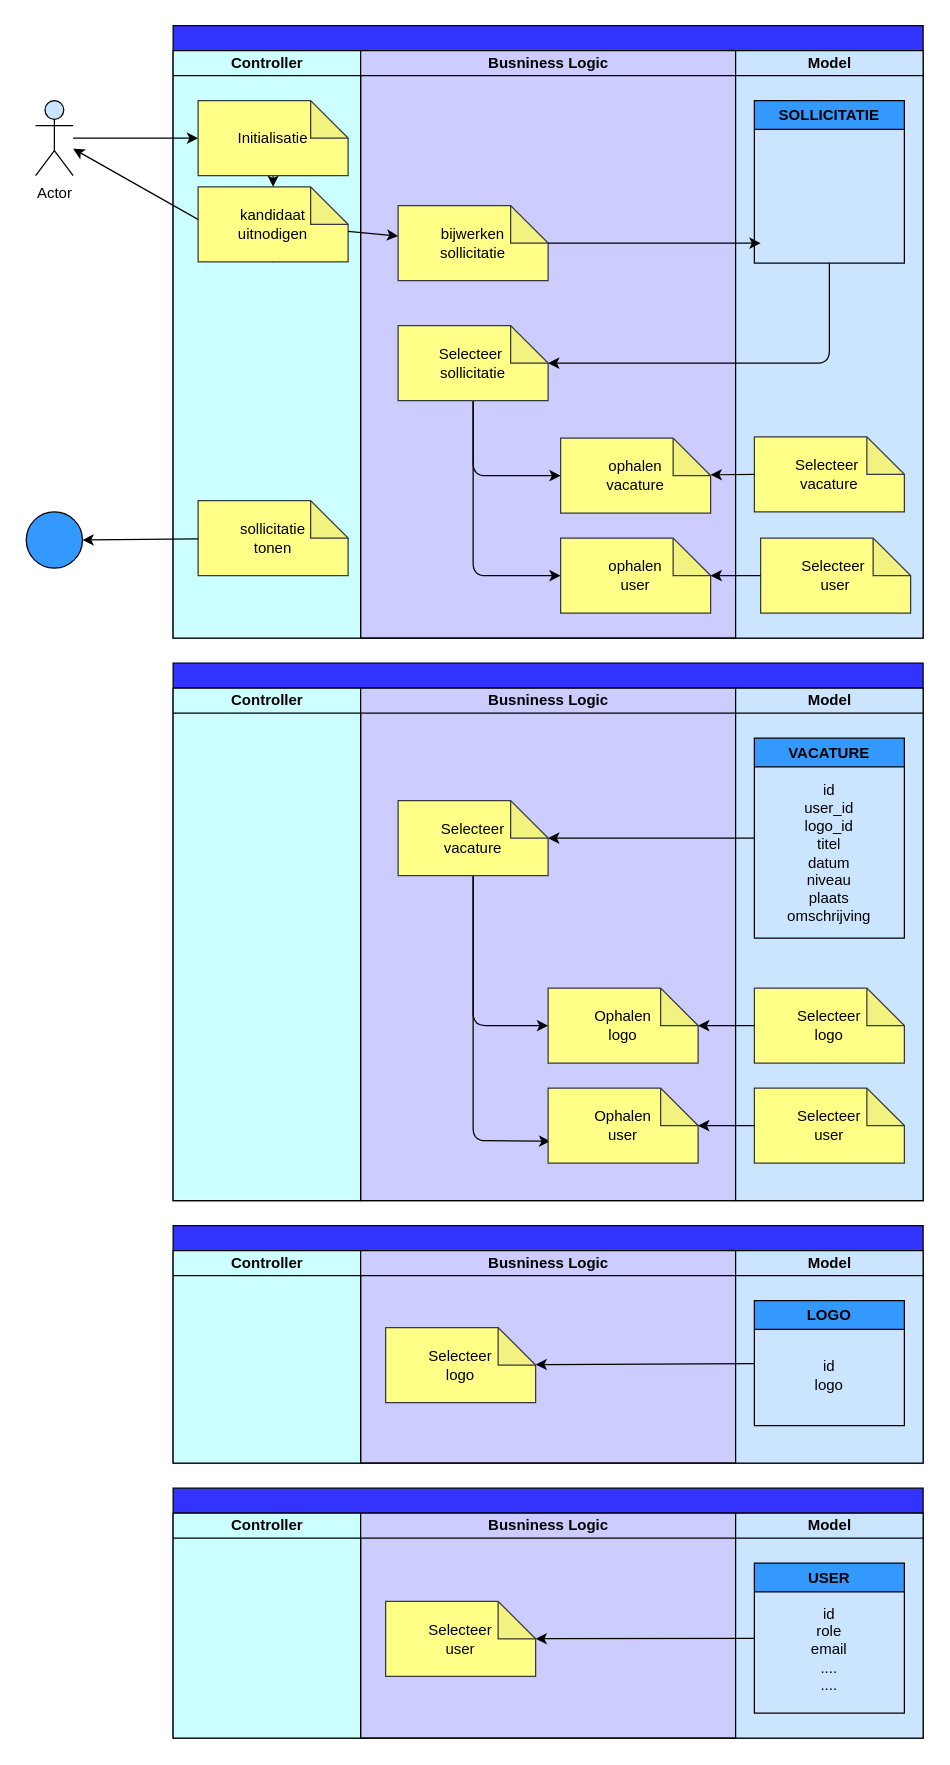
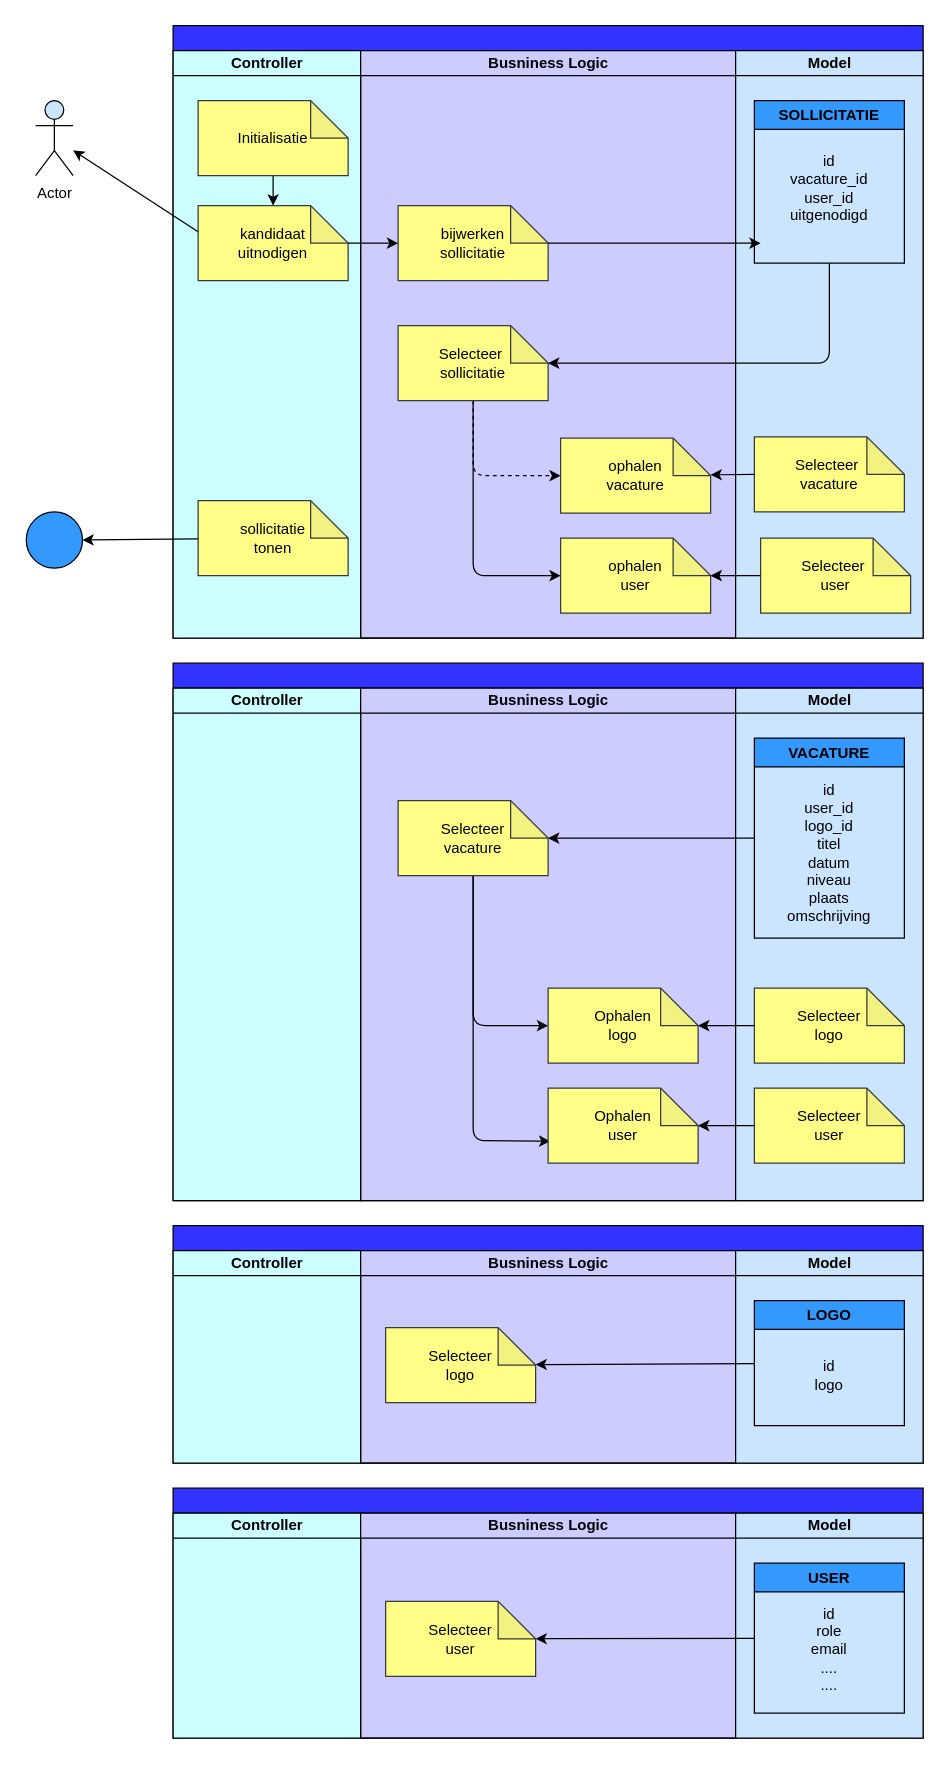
(131, 138) -> none
none -> (829, 188)
(273, 224) -> (273, 243)
(516, 476) -> (516, 476)
